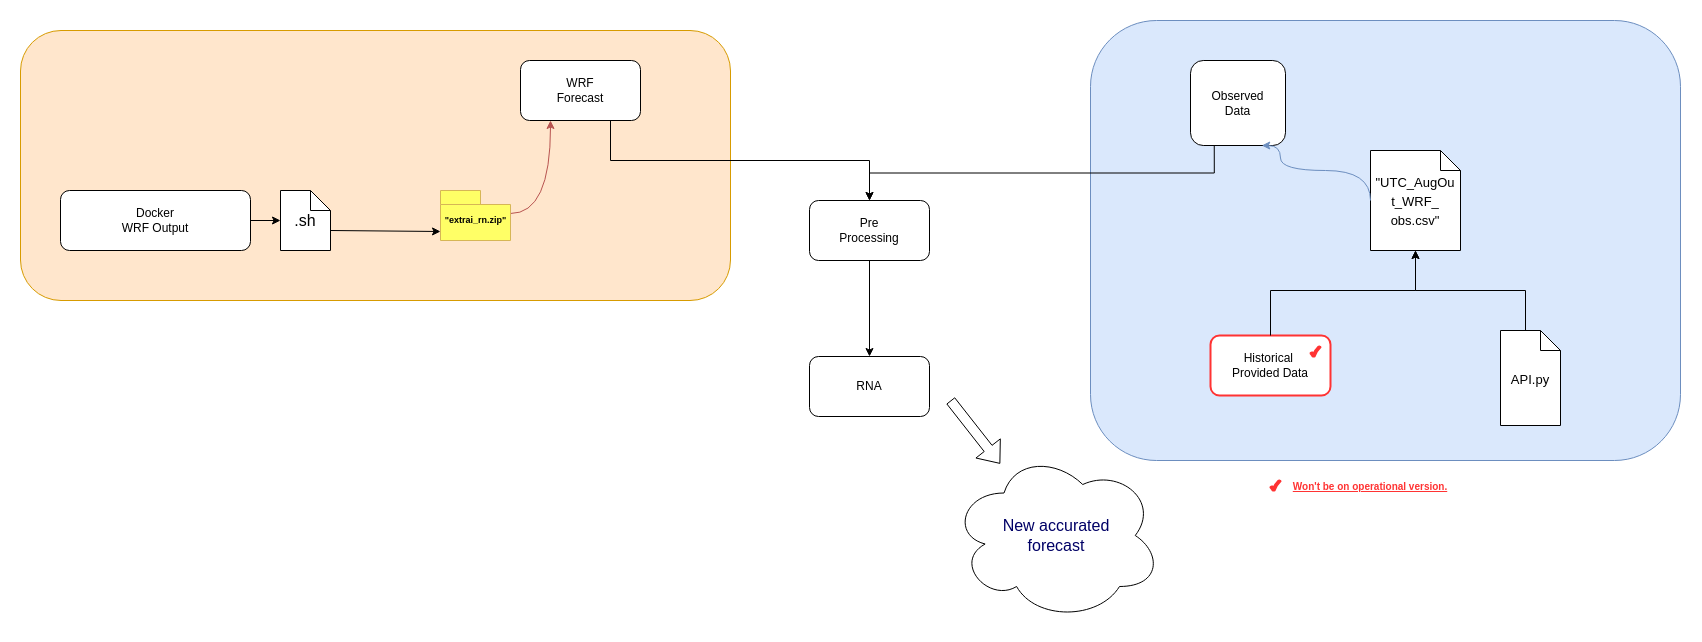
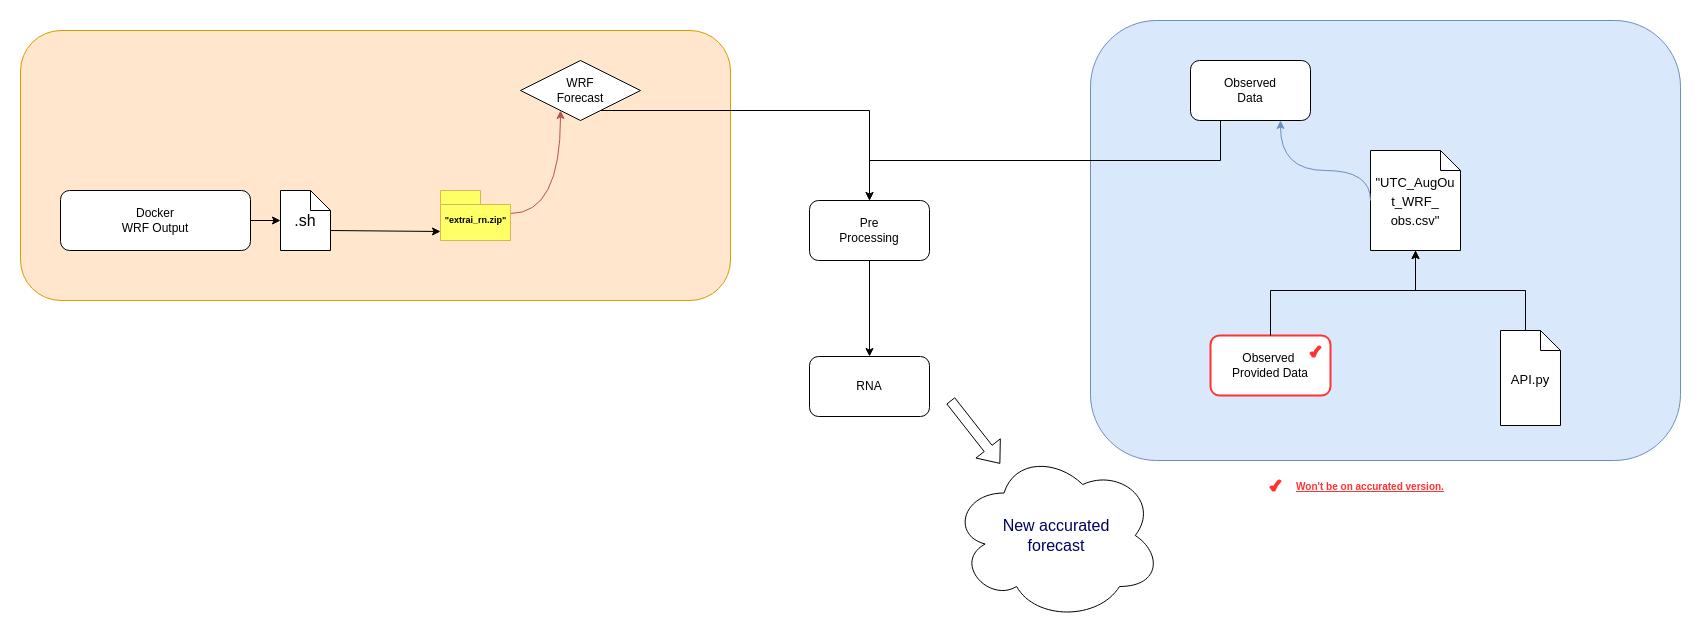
(581, 91) -> (581, 91)
(1238, 103) -> (1251, 91)
(719, 161) -> (759, 111)
(1271, 366) -> (1271, 366)
(1371, 486) -> (1371, 486)
